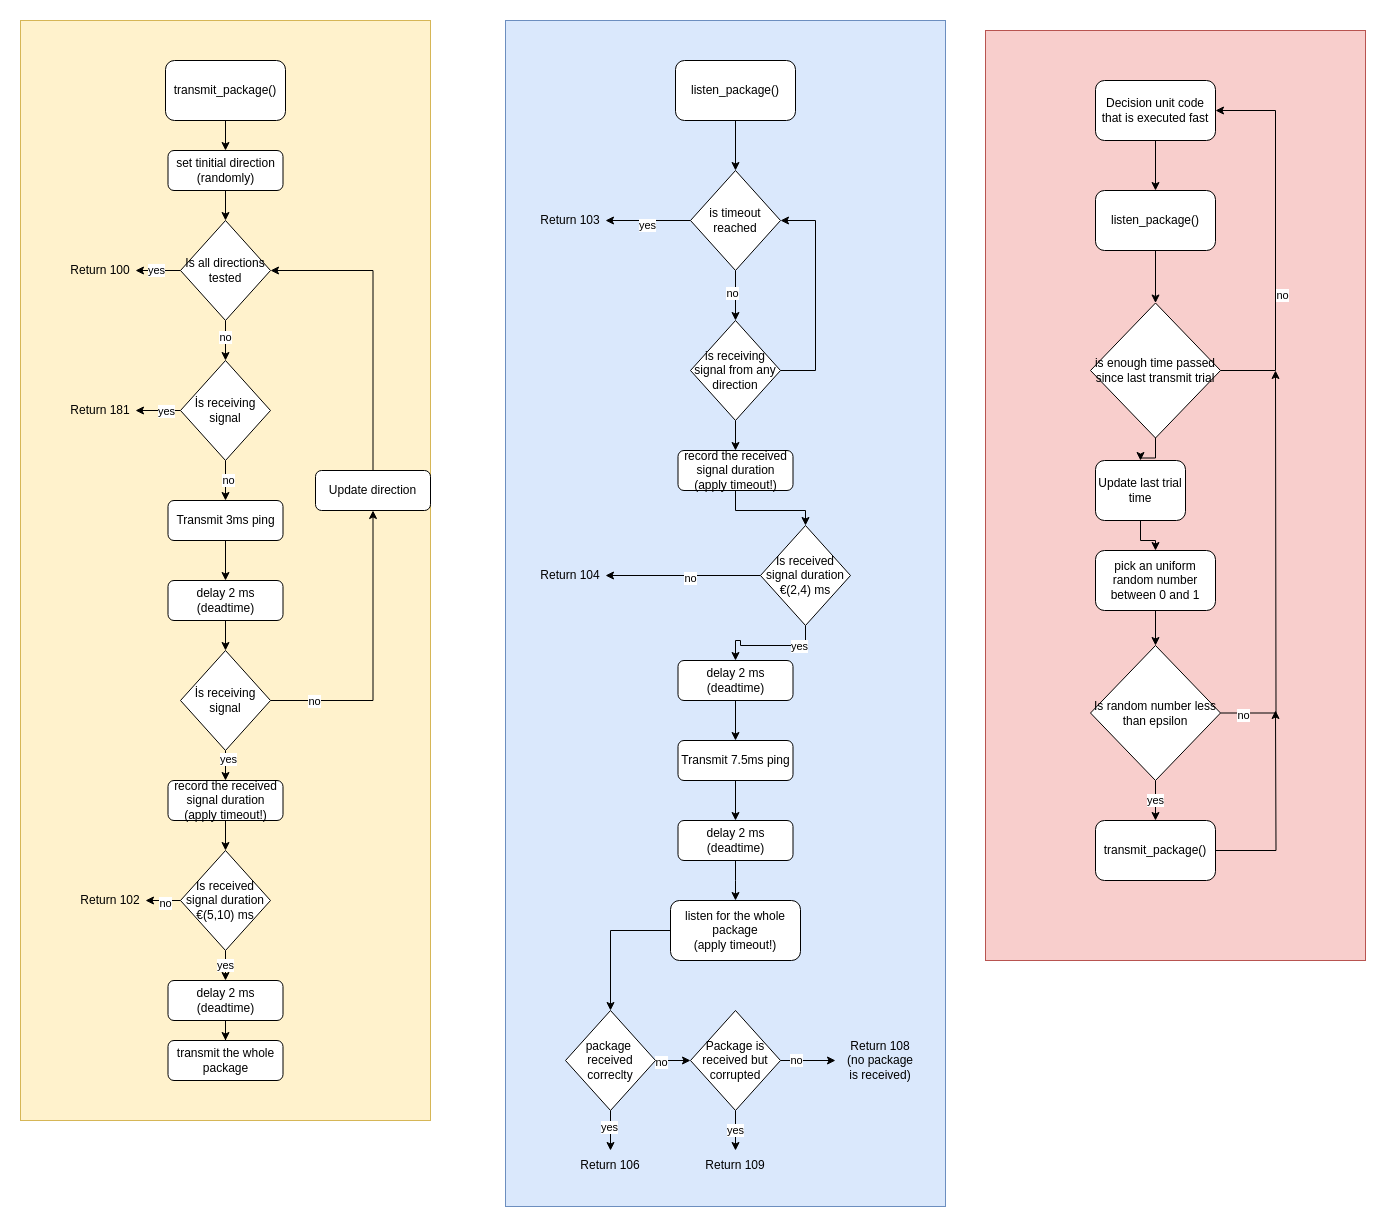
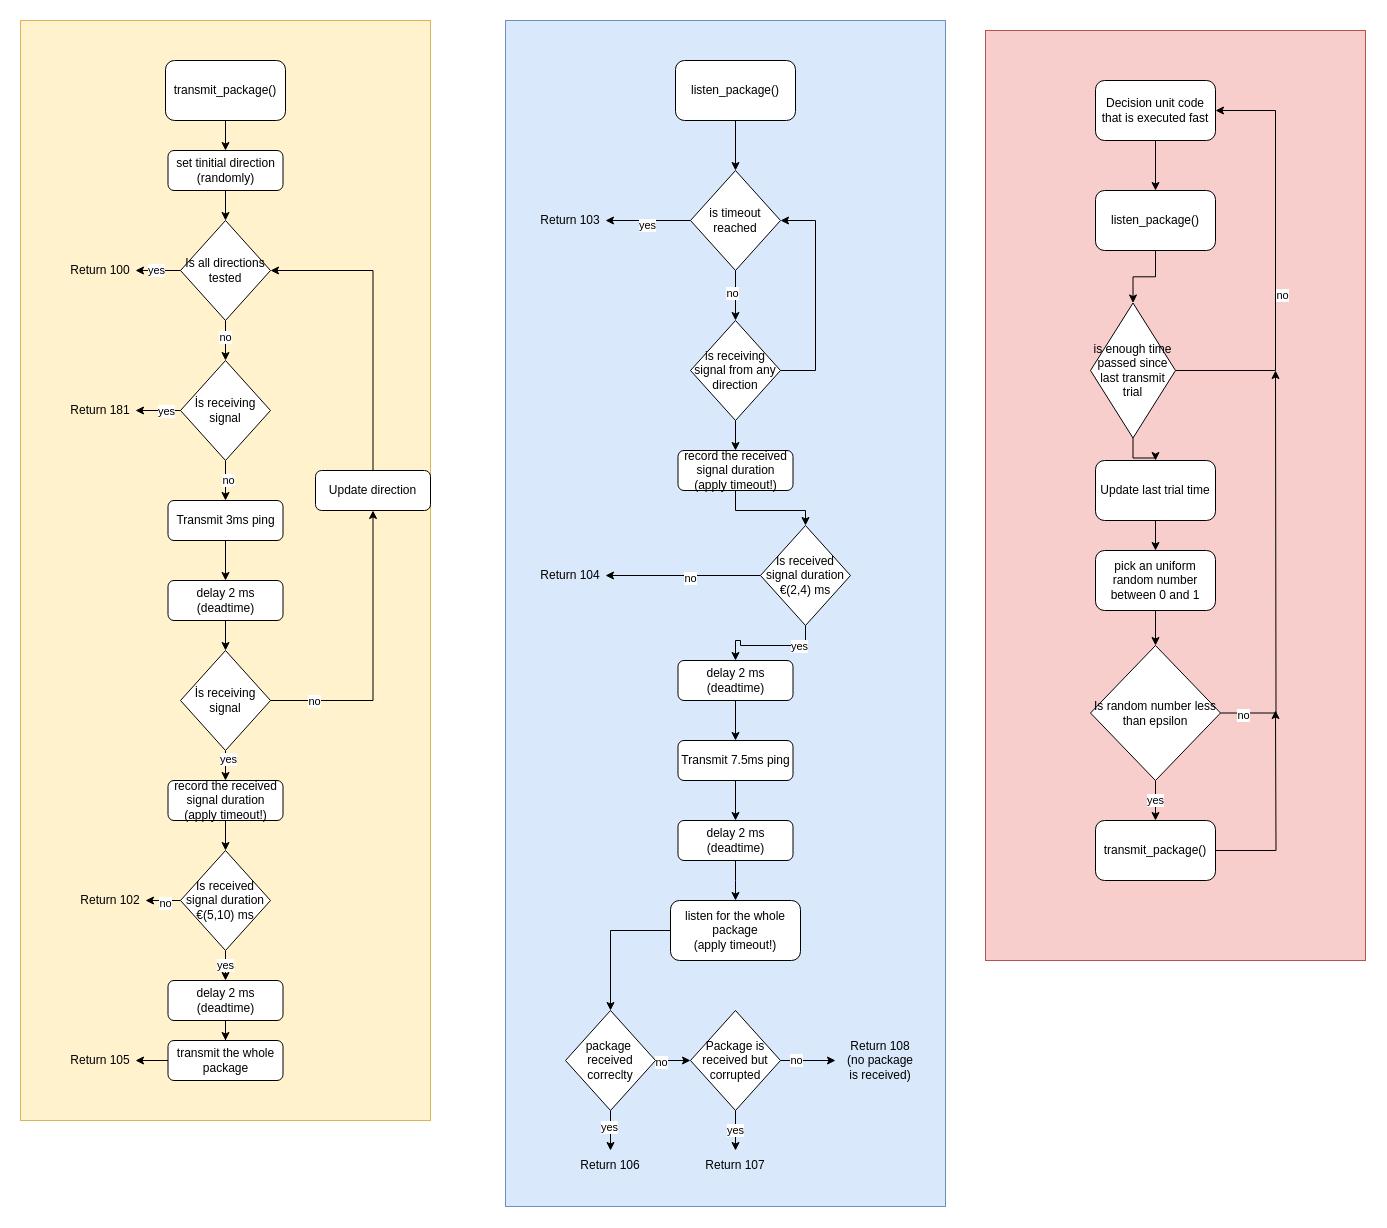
(1156, 371) -> (1133, 371)
(1141, 491) -> (1156, 491)
none -> (101, 1061)
none -> (148, 1061)
(736, 1166) -> (736, 1166)
